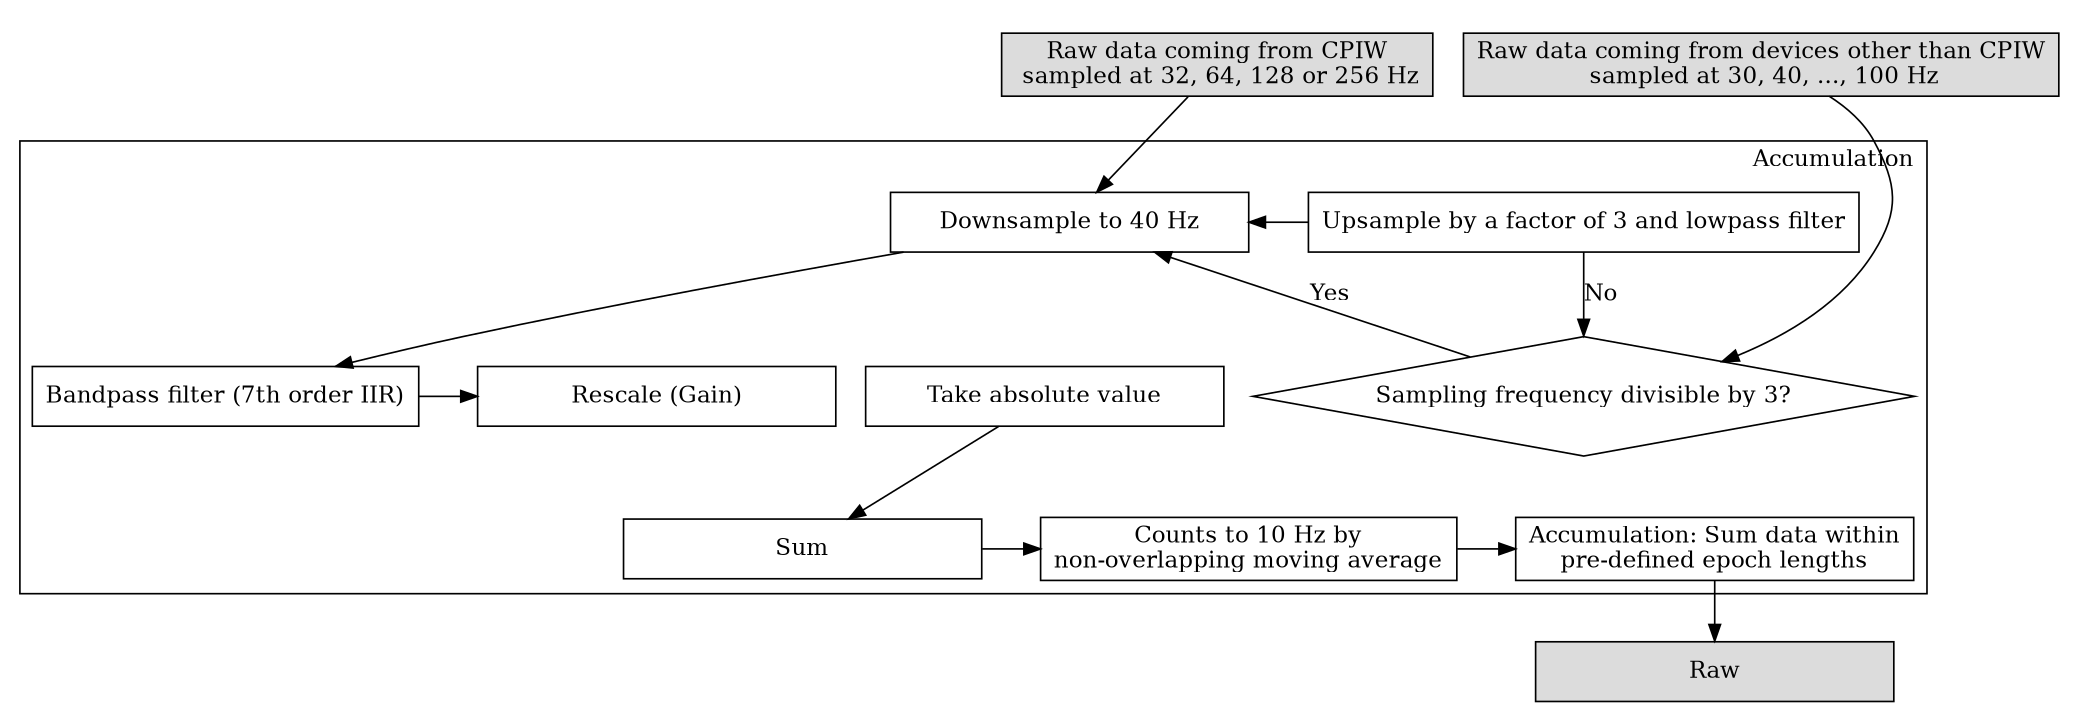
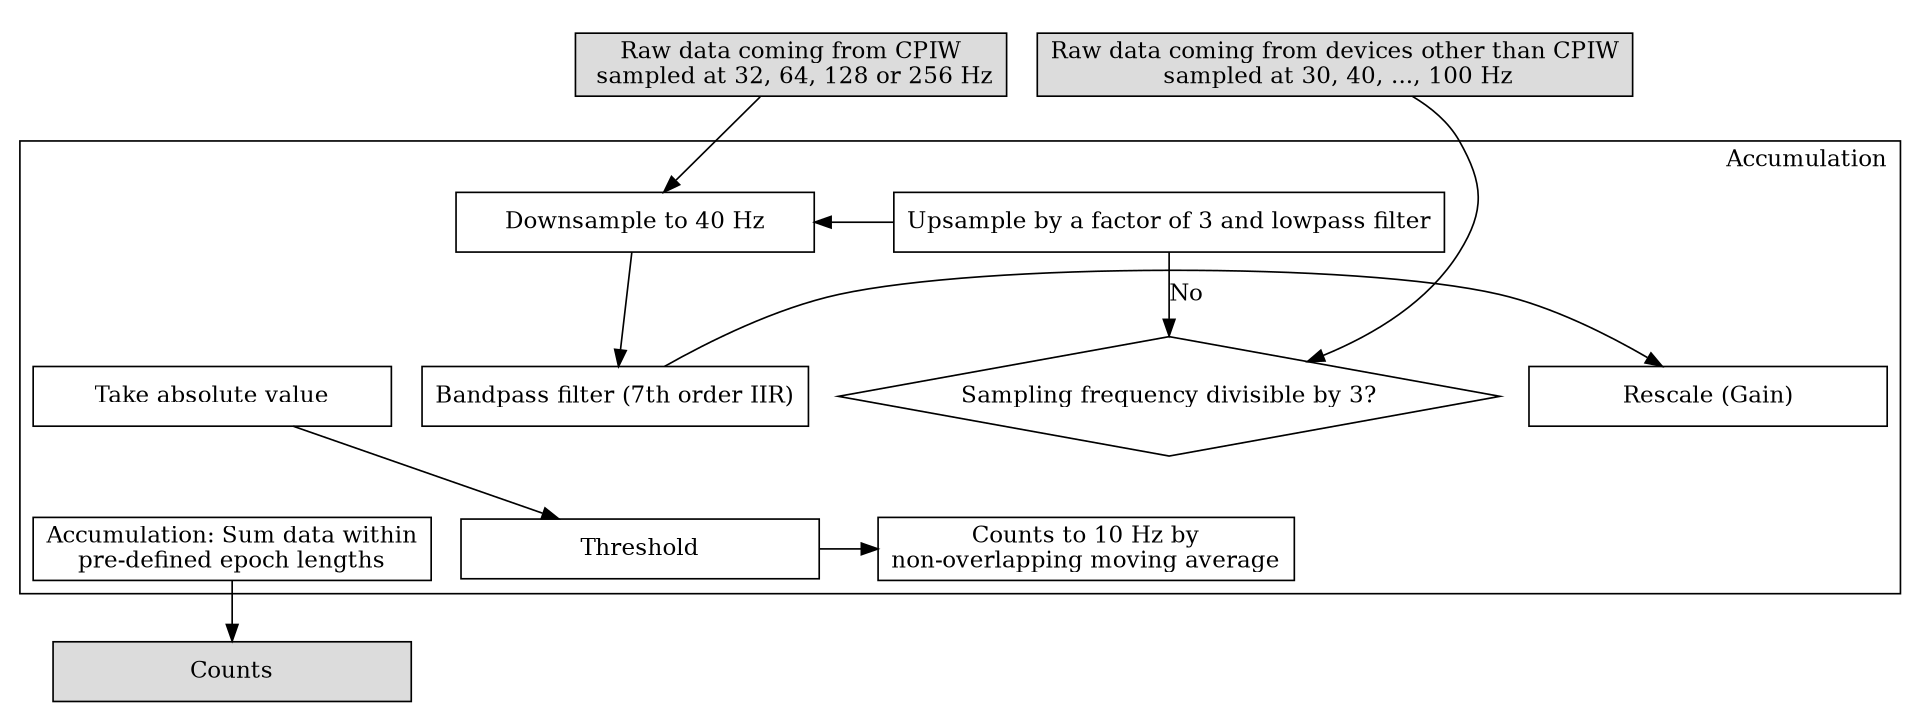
(1320, 307) -> none
(803, 549) -> (640, 549)
(1478, 549) -> none
(1715, 672) -> (232, 672)
